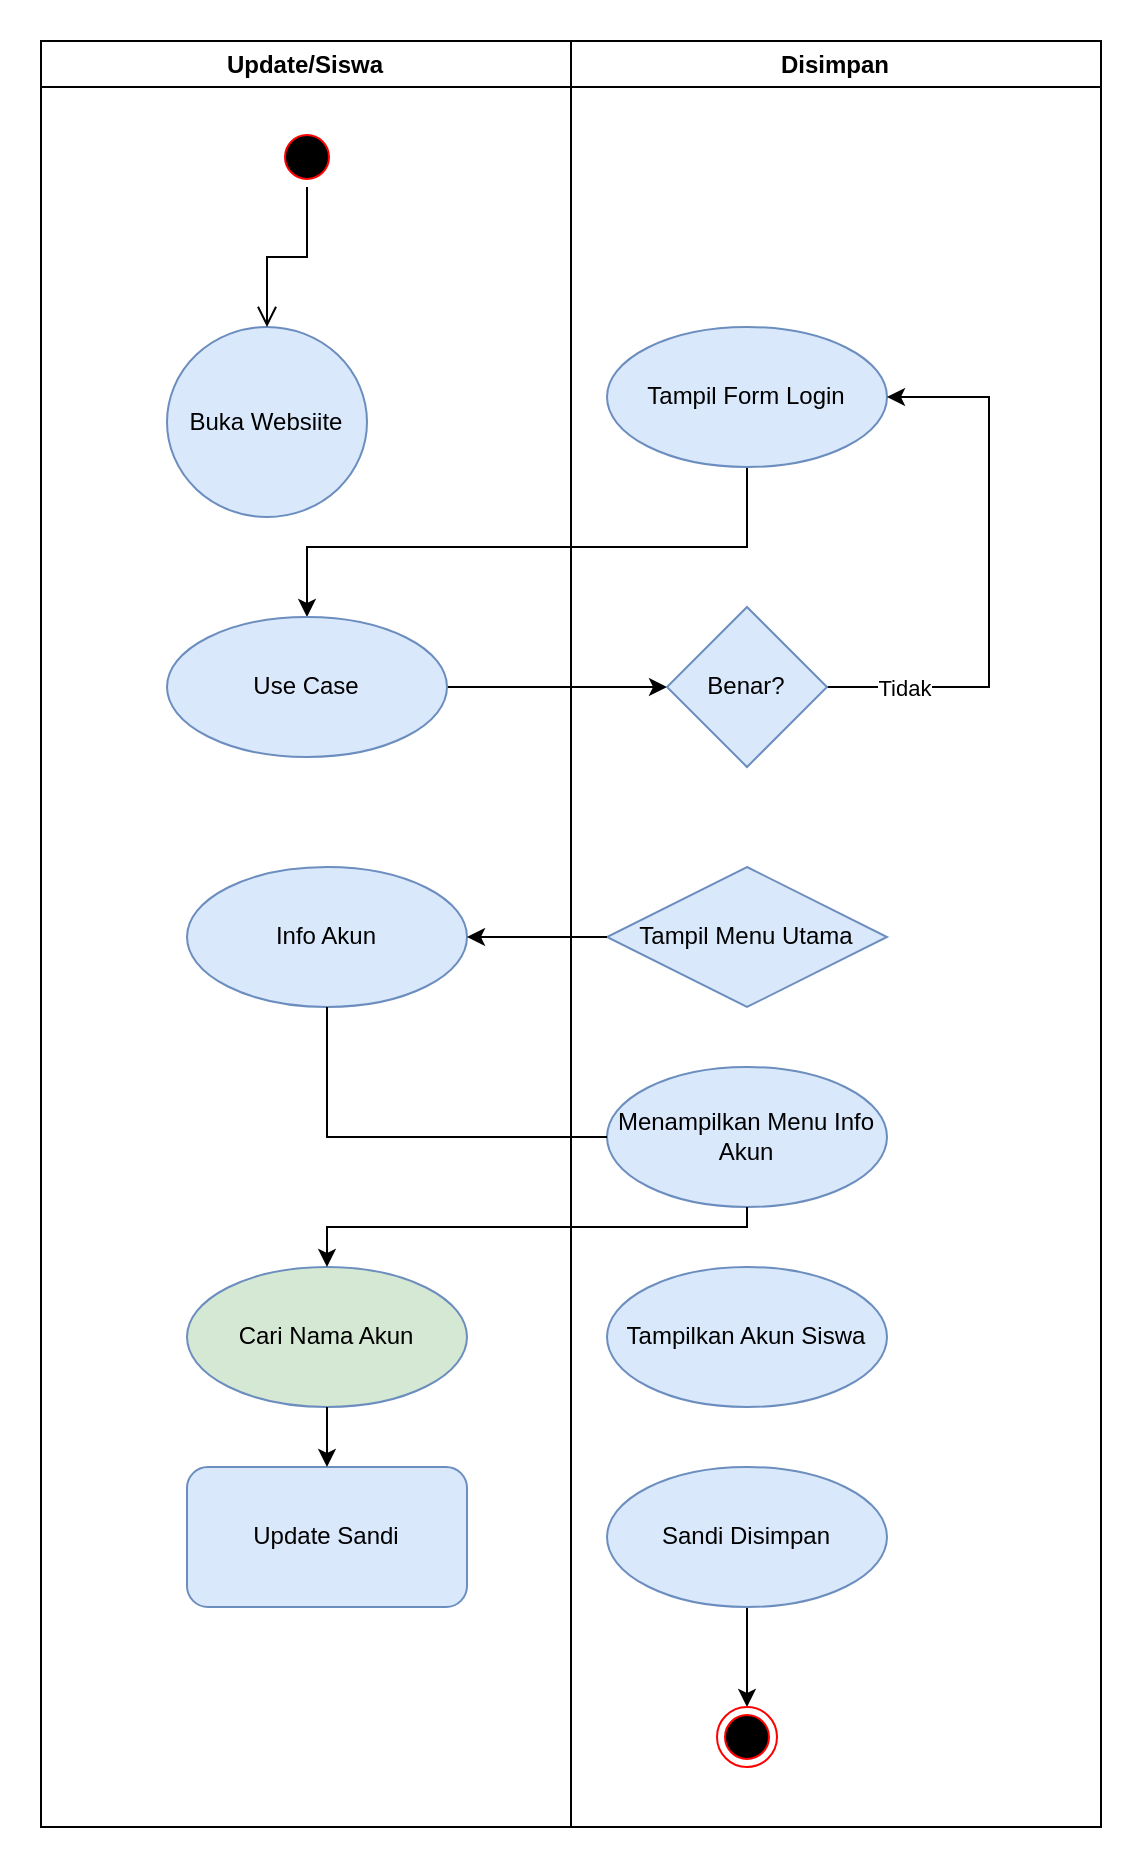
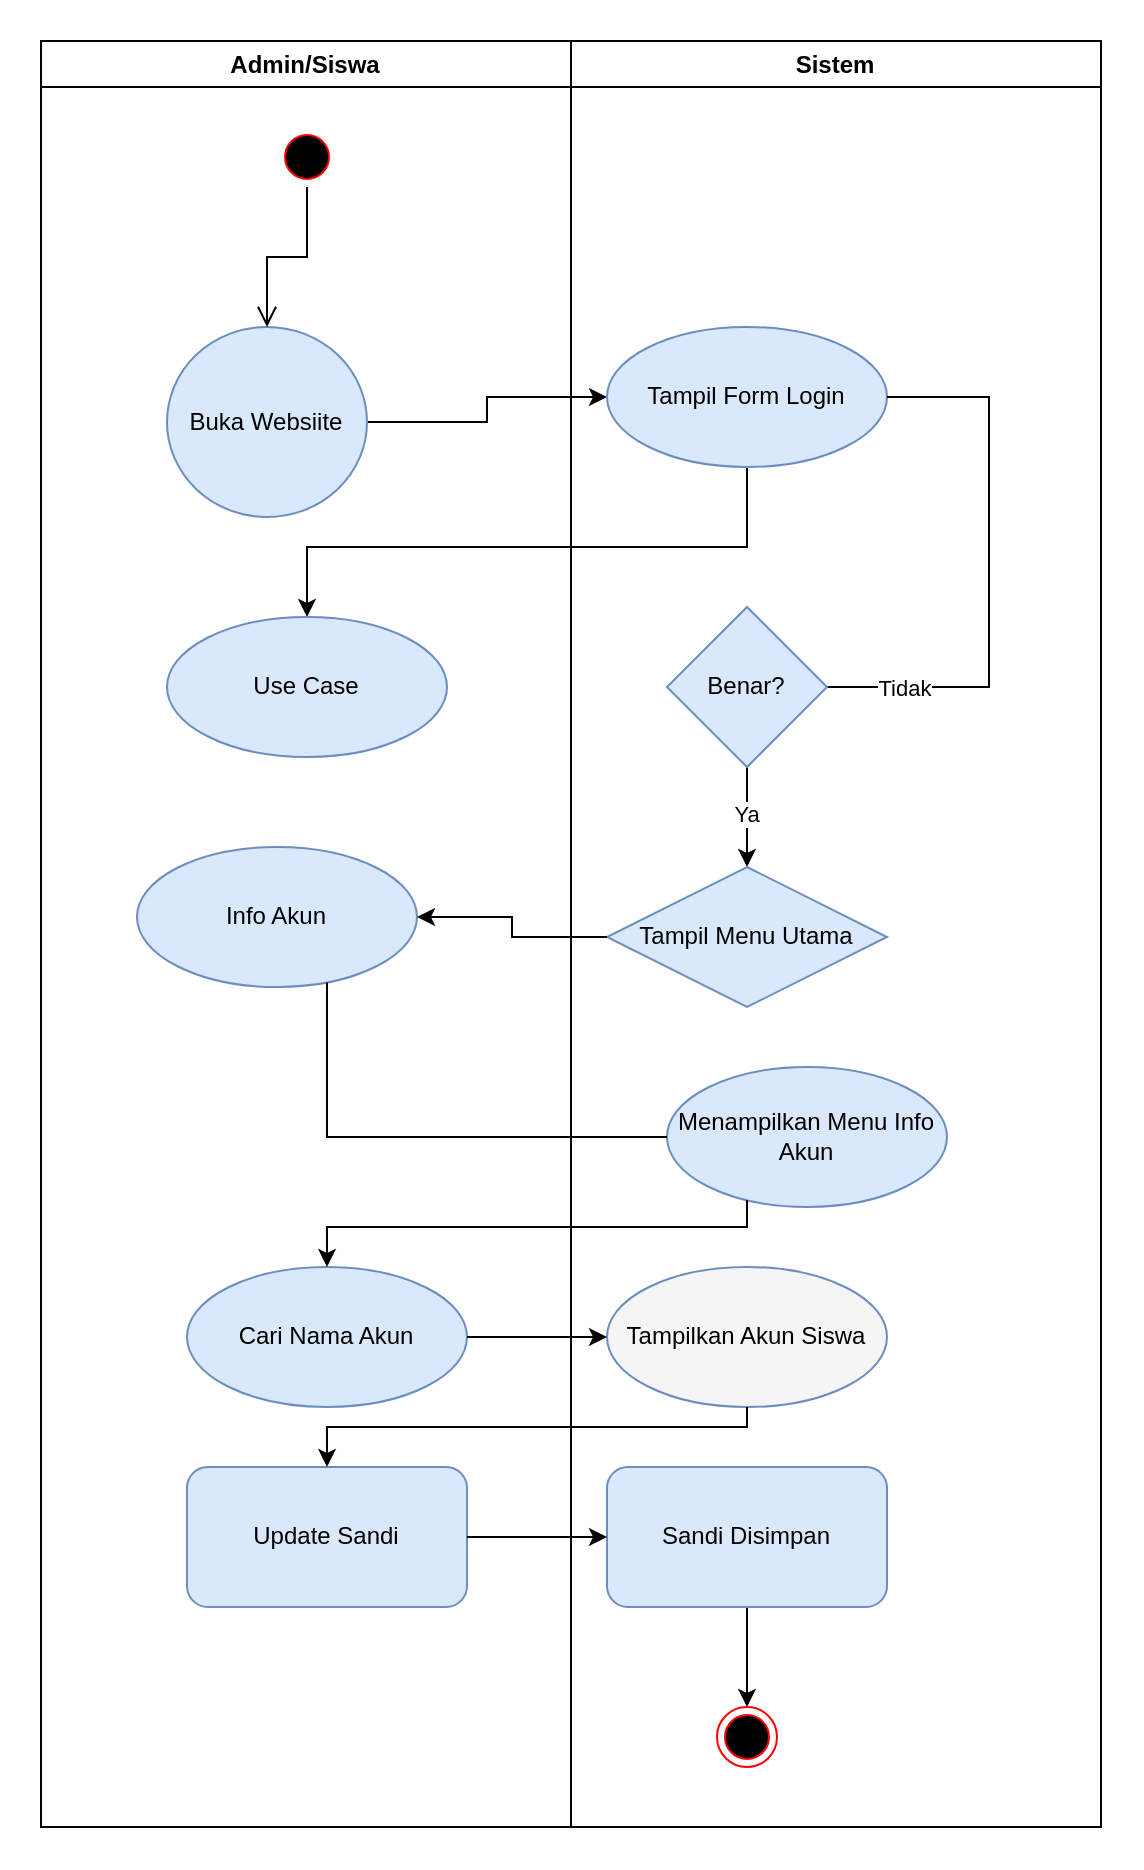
(305, 65) -> (305, 65)
(835, 65) -> (835, 65)
(902, 397) -> (895, 397)
none -> (479, 422)
(507, 687) -> none
none -> (747, 810)
(327, 937) -> (277, 917)
(747, 1137) -> (807, 1137)
(327, 1337) -> (327, 1337)
(747, 1337) -> (747, 1337)
(327, 1415) -> (517, 1337)
none -> (449, 1427)
none -> (517, 1537)
(747, 1537) -> (747, 1537)
